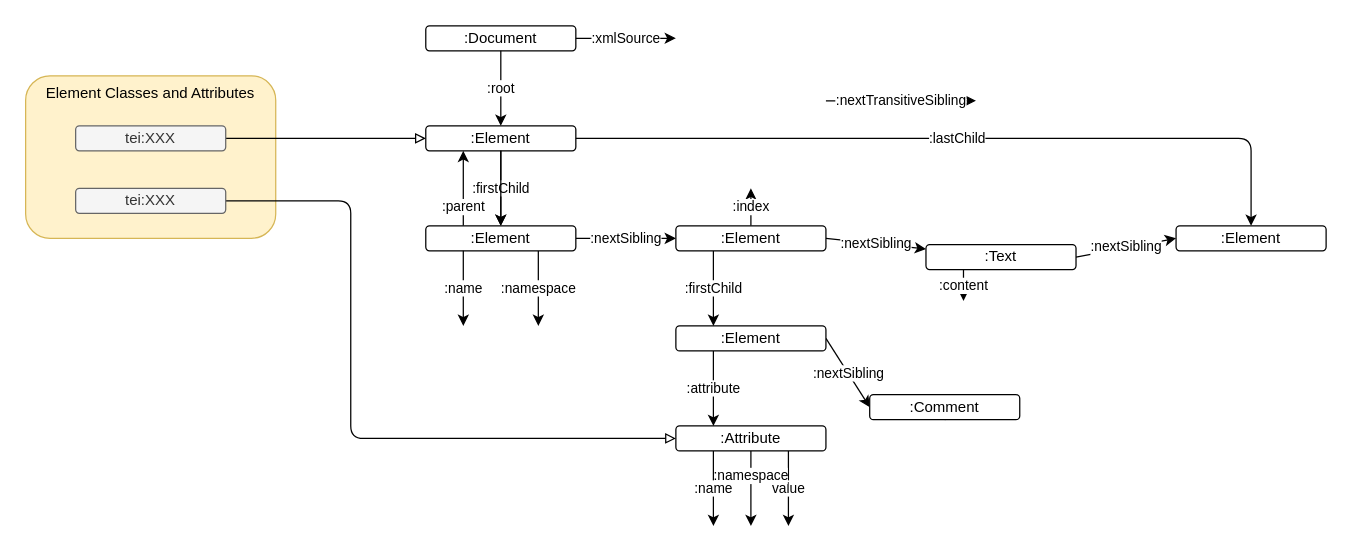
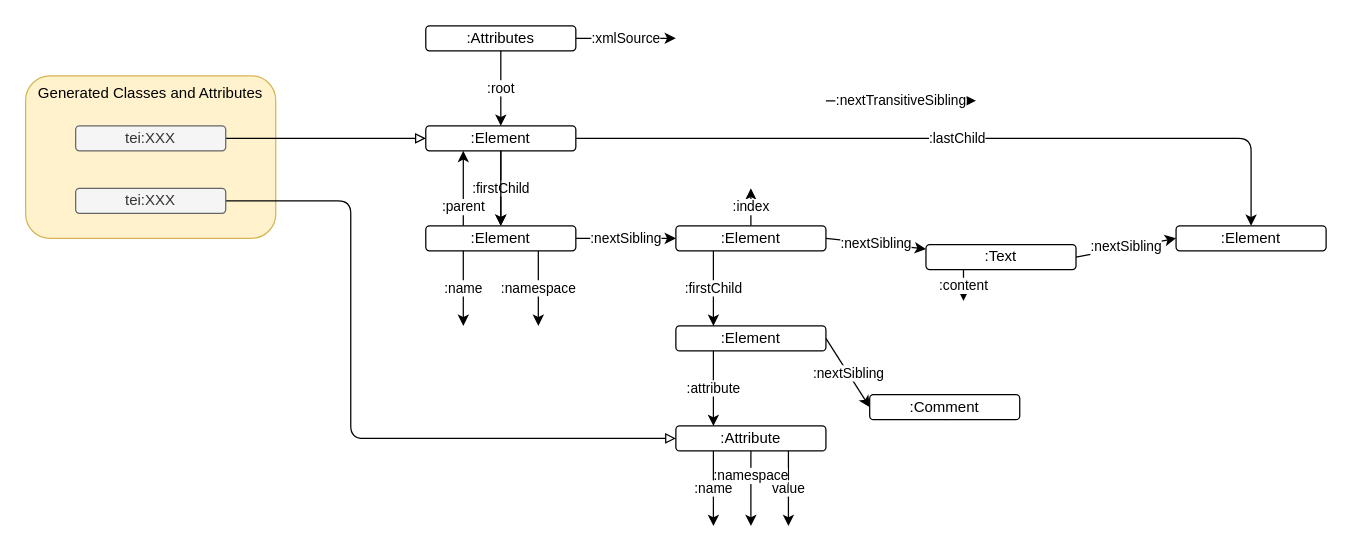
(501, 38) -> (501, 38)
(151, 93) -> (151, 102)
